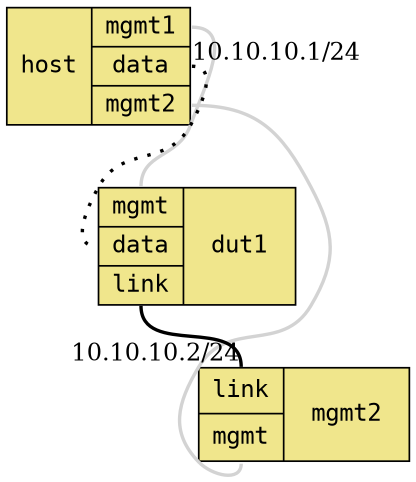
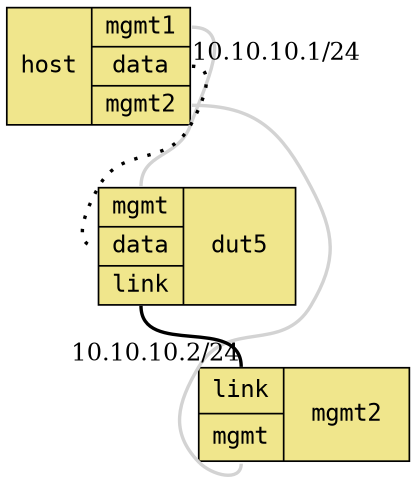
(240, 245) -> (240, 245)
